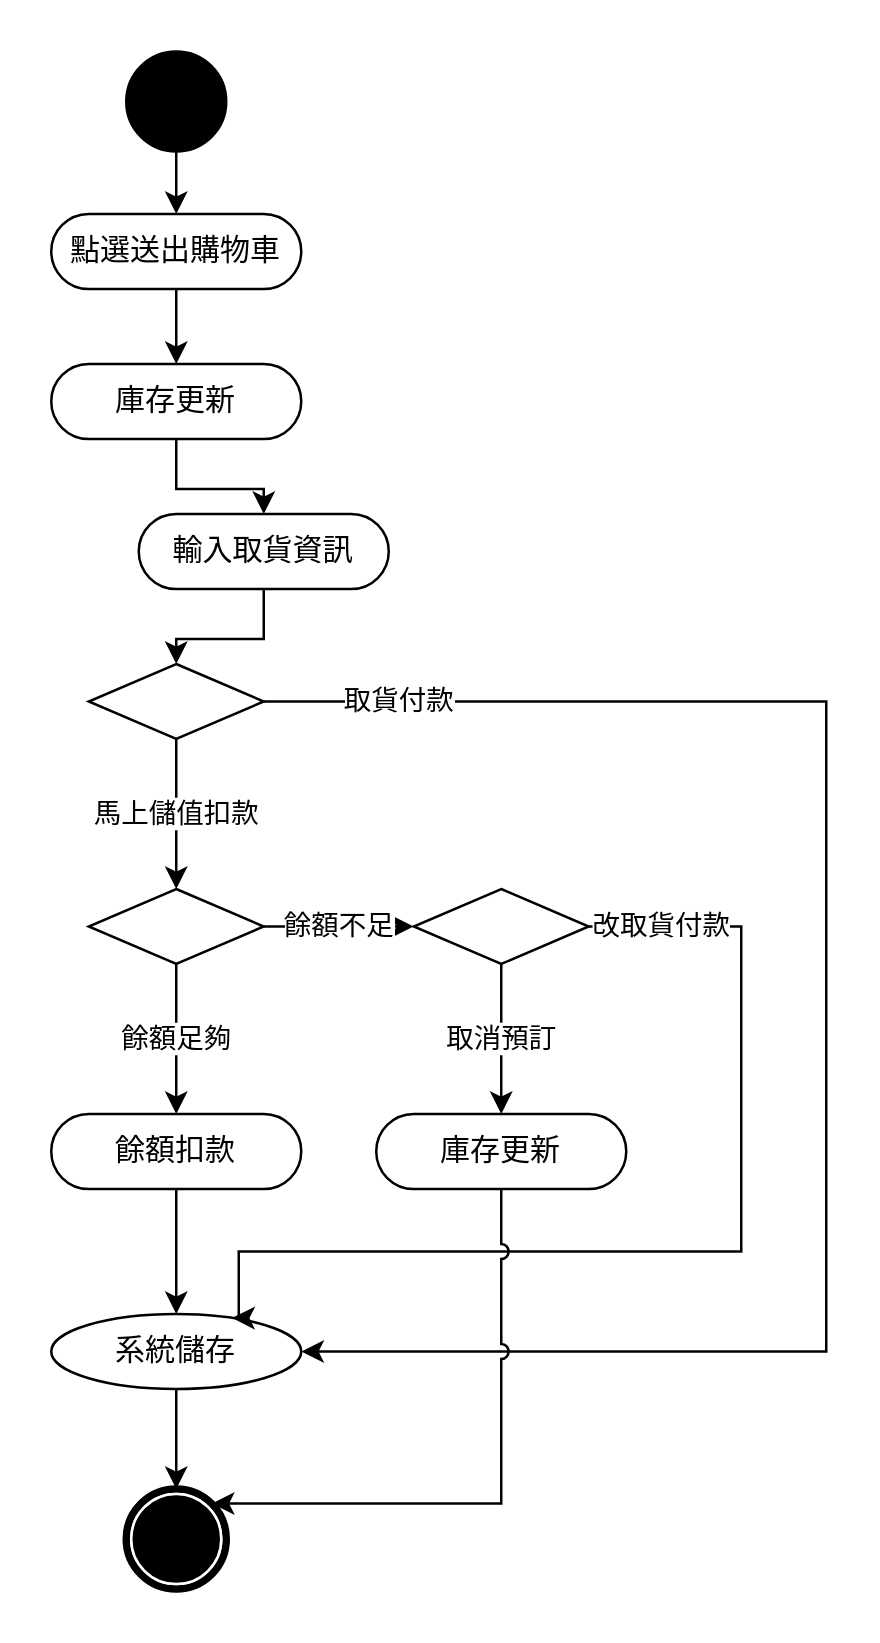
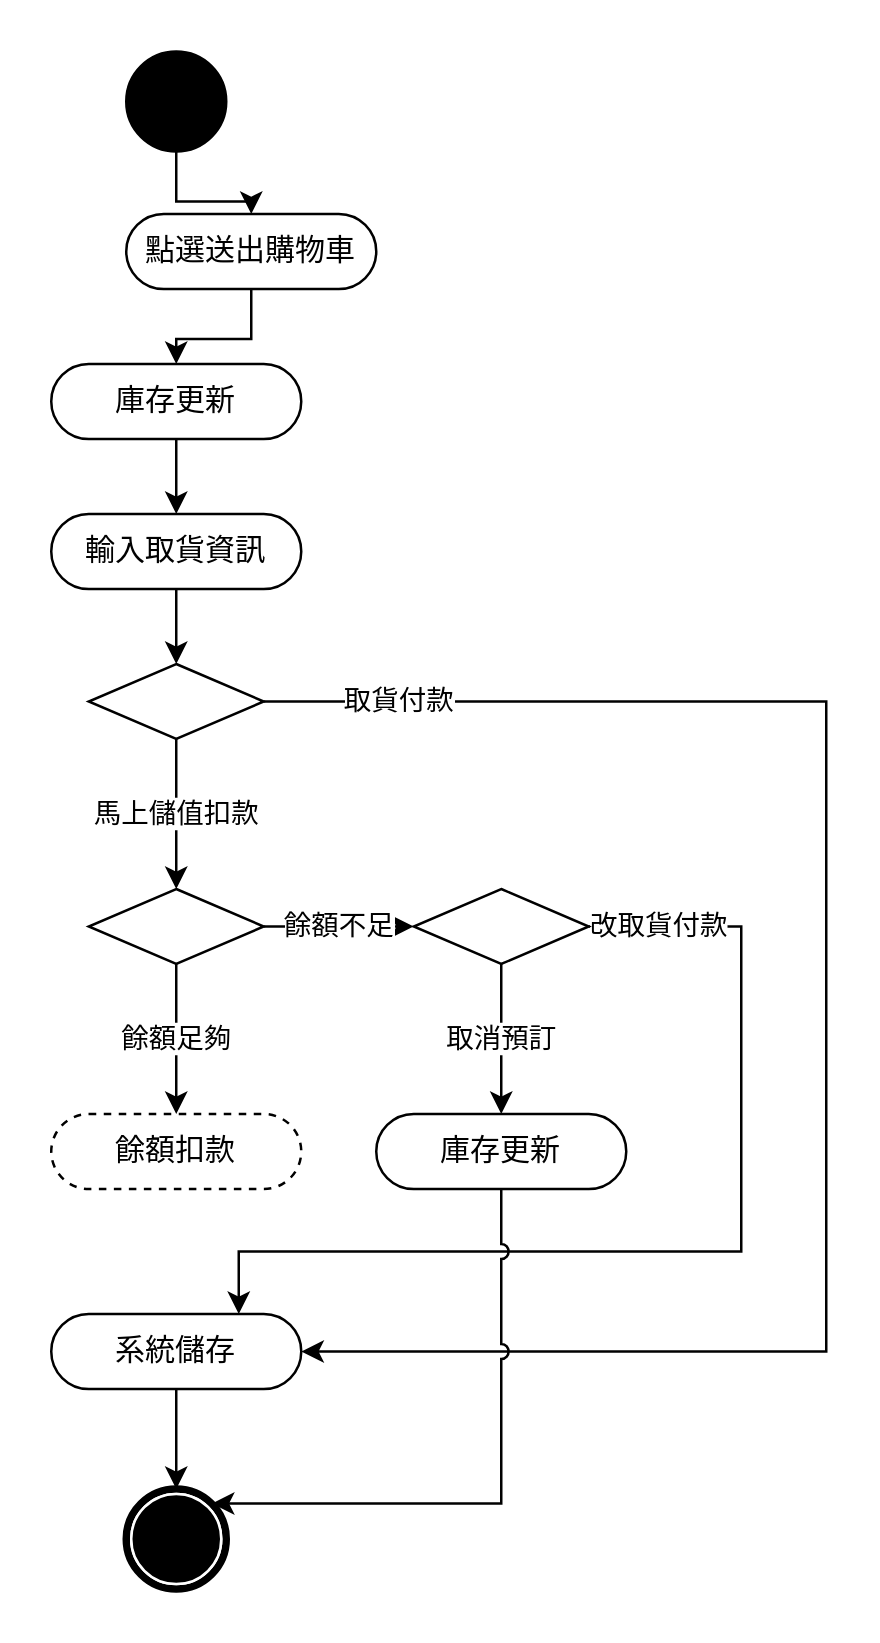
(176, 251) -> (251, 251)
(264, 551) -> (176, 551)
(176, 1151) -> (176, 1151)
(176, 1243) -> none
(176, 1351) -> (176, 1351)
